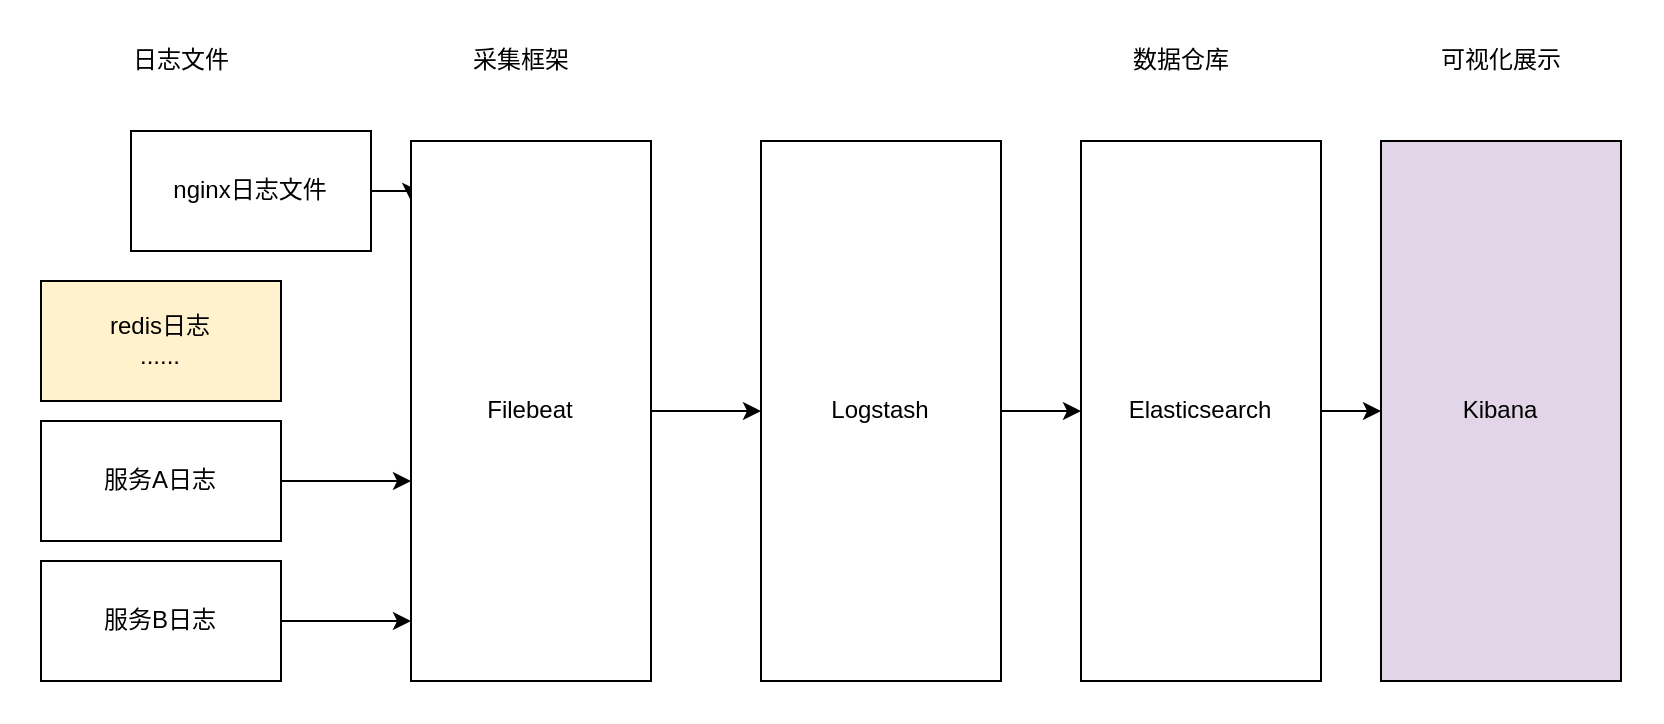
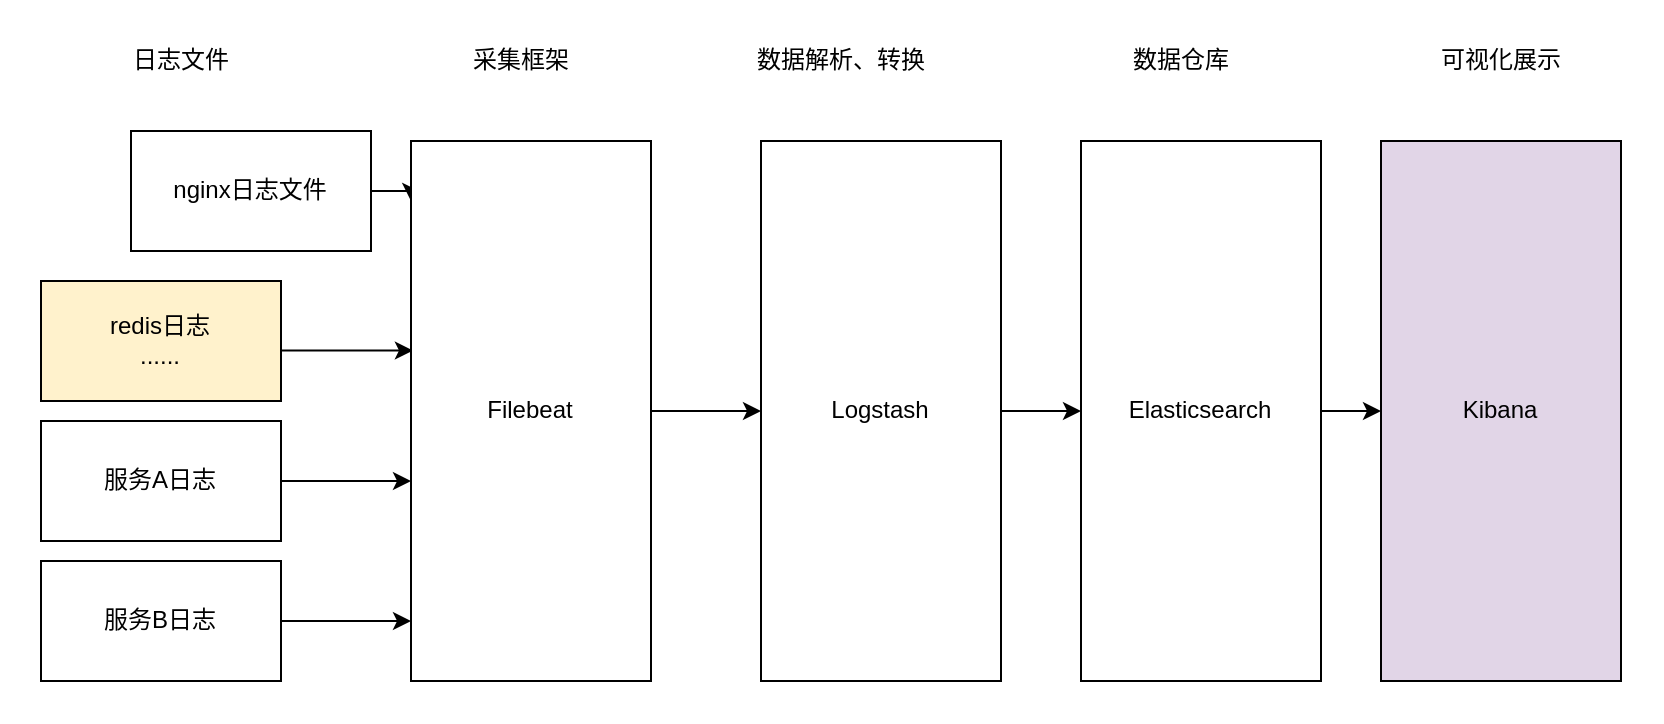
none -> (841, 61)
none -> (340, 351)
